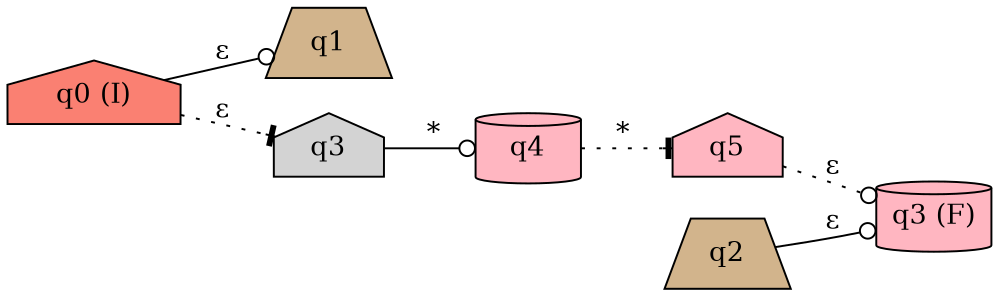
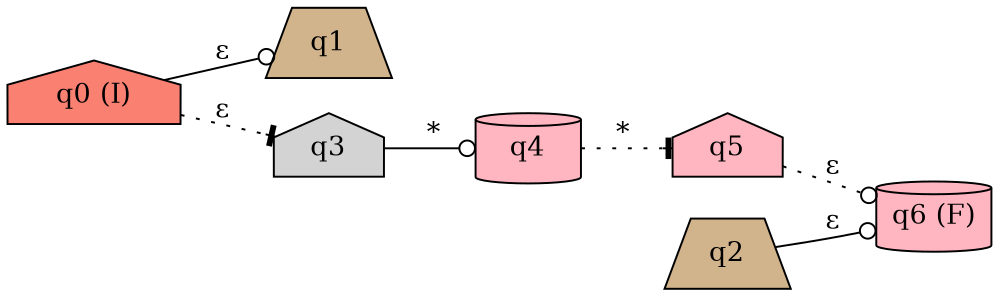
(934, 217) -> (934, 217)
